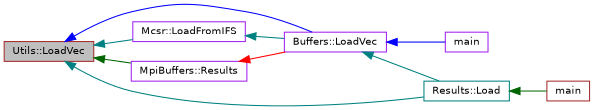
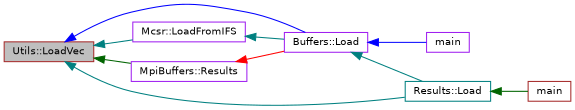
(335, 42) -> (326, 42)
